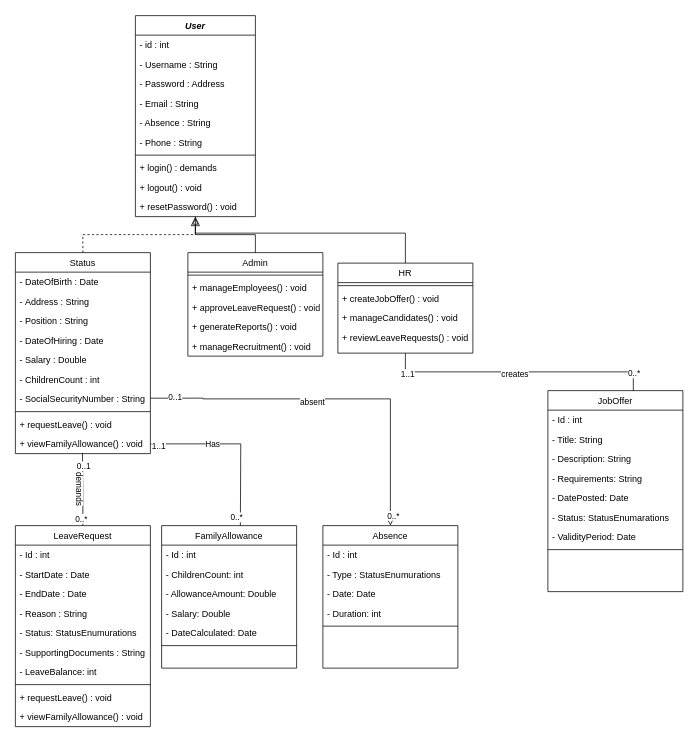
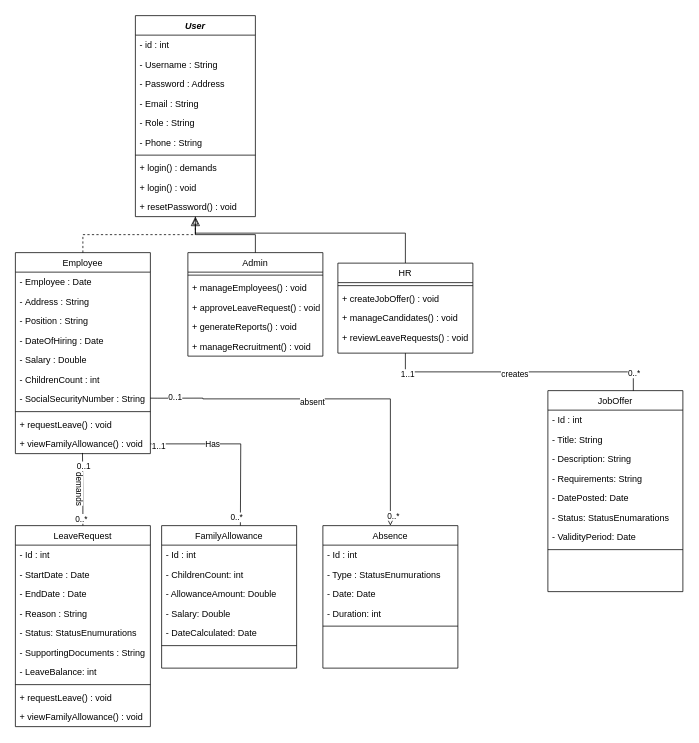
(179, 123) -> (170, 123)
(175, 188) -> (172, 188)
(83, 263) -> (83, 263)
(64, 282) -> (56, 282)
